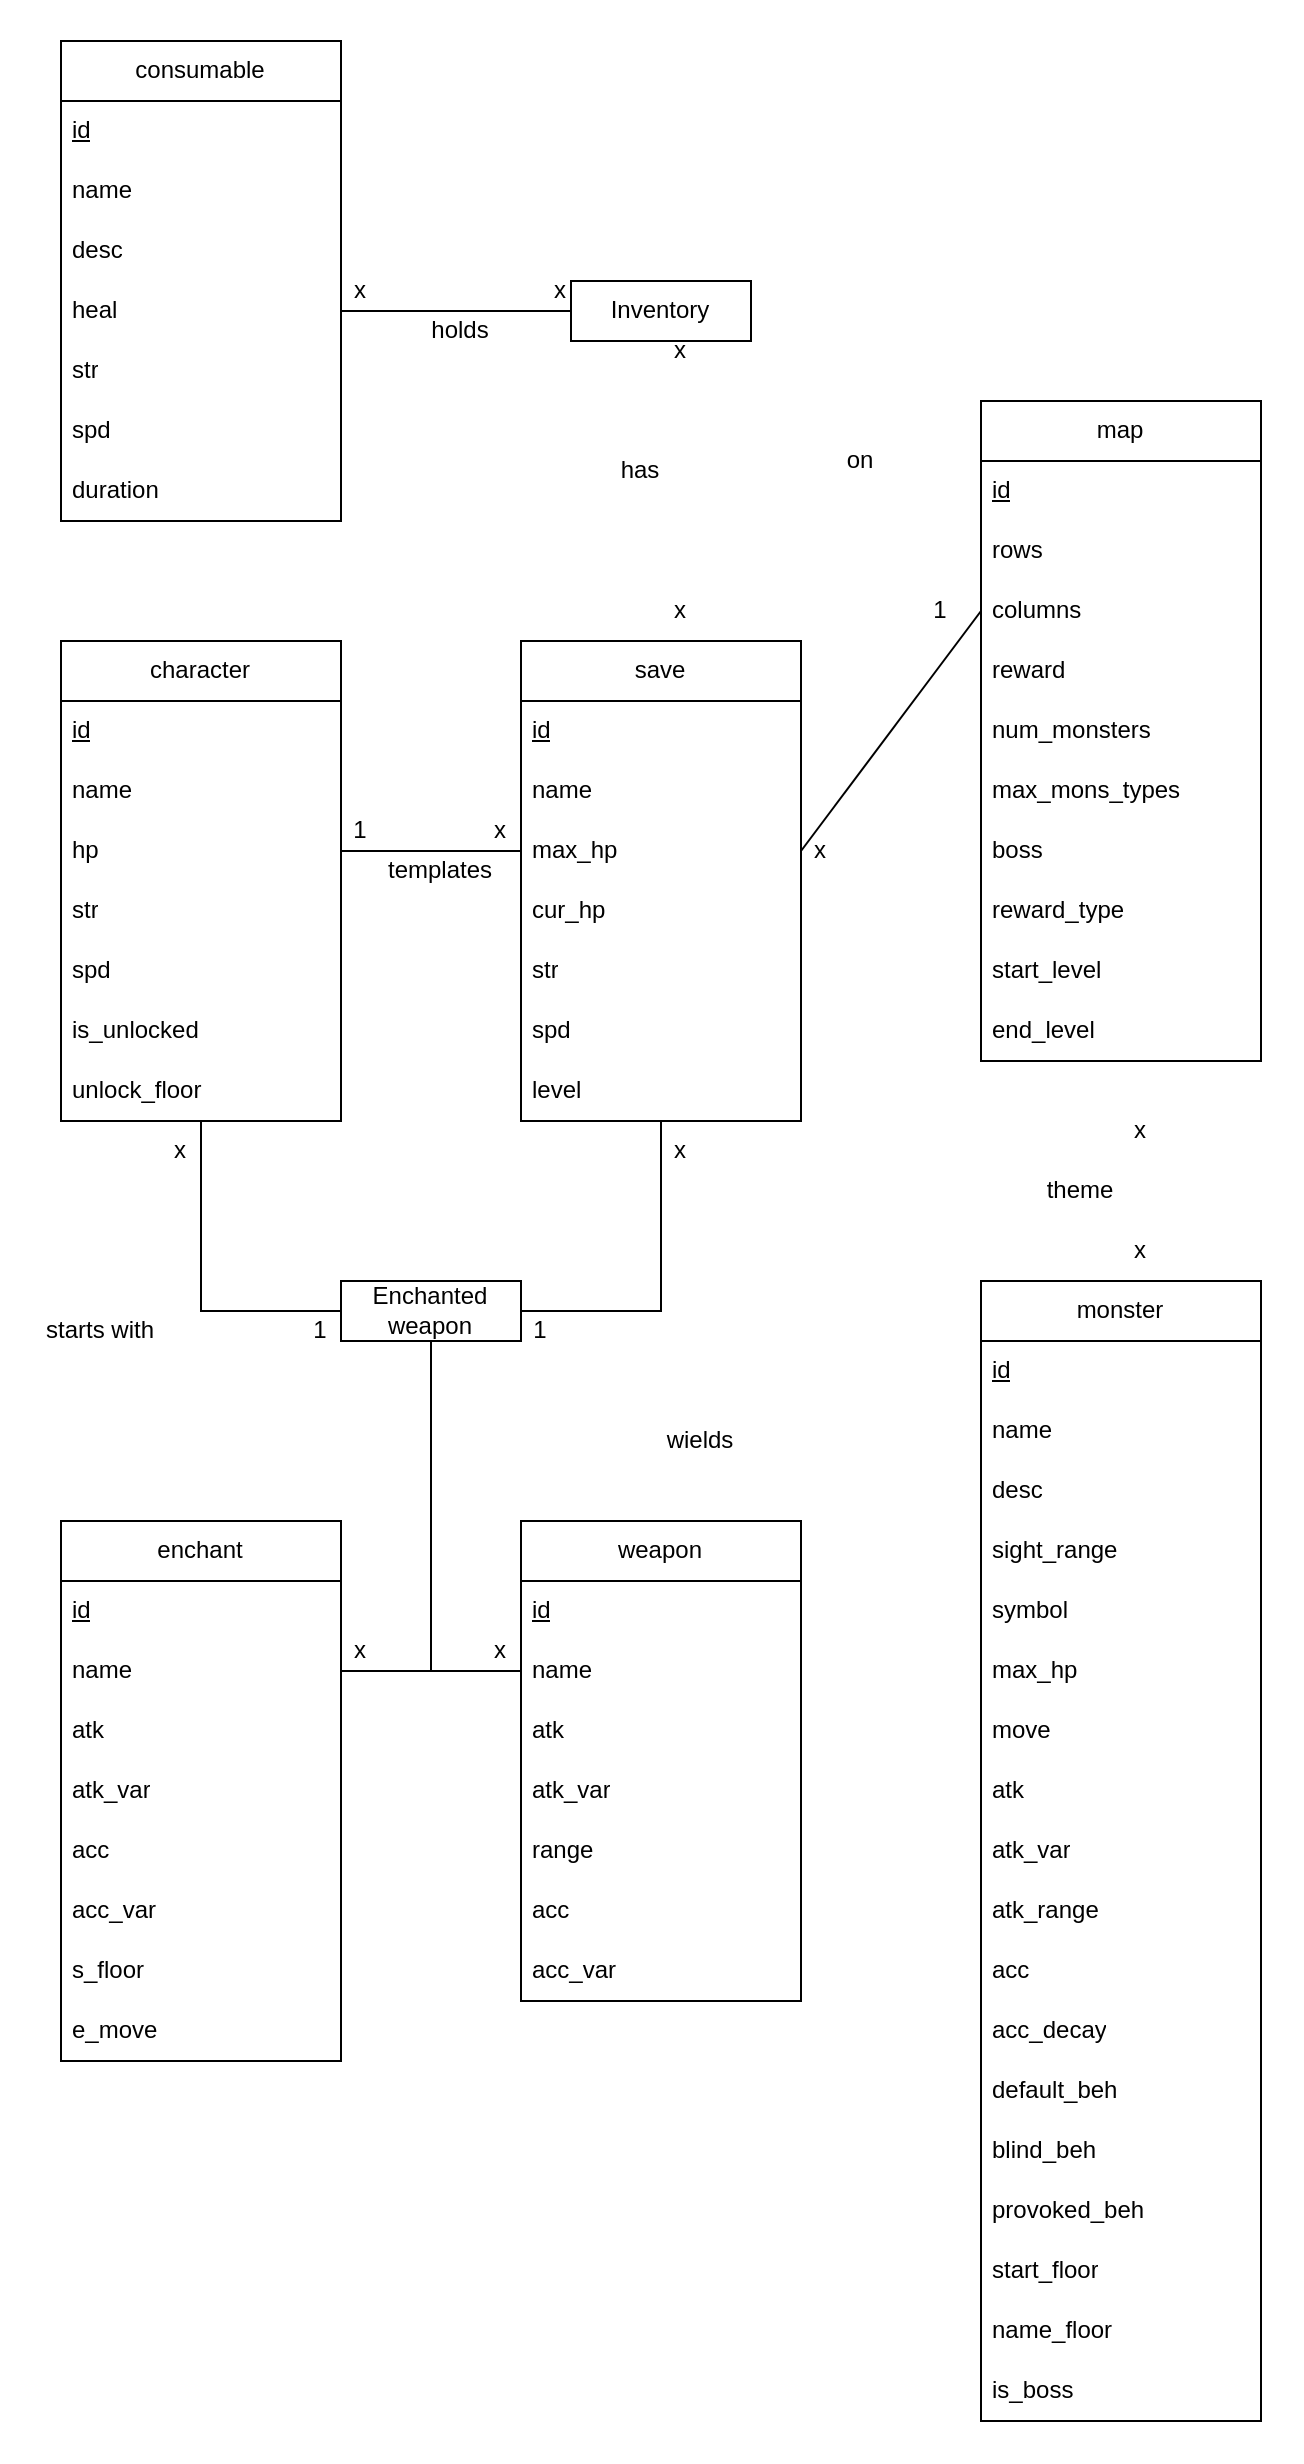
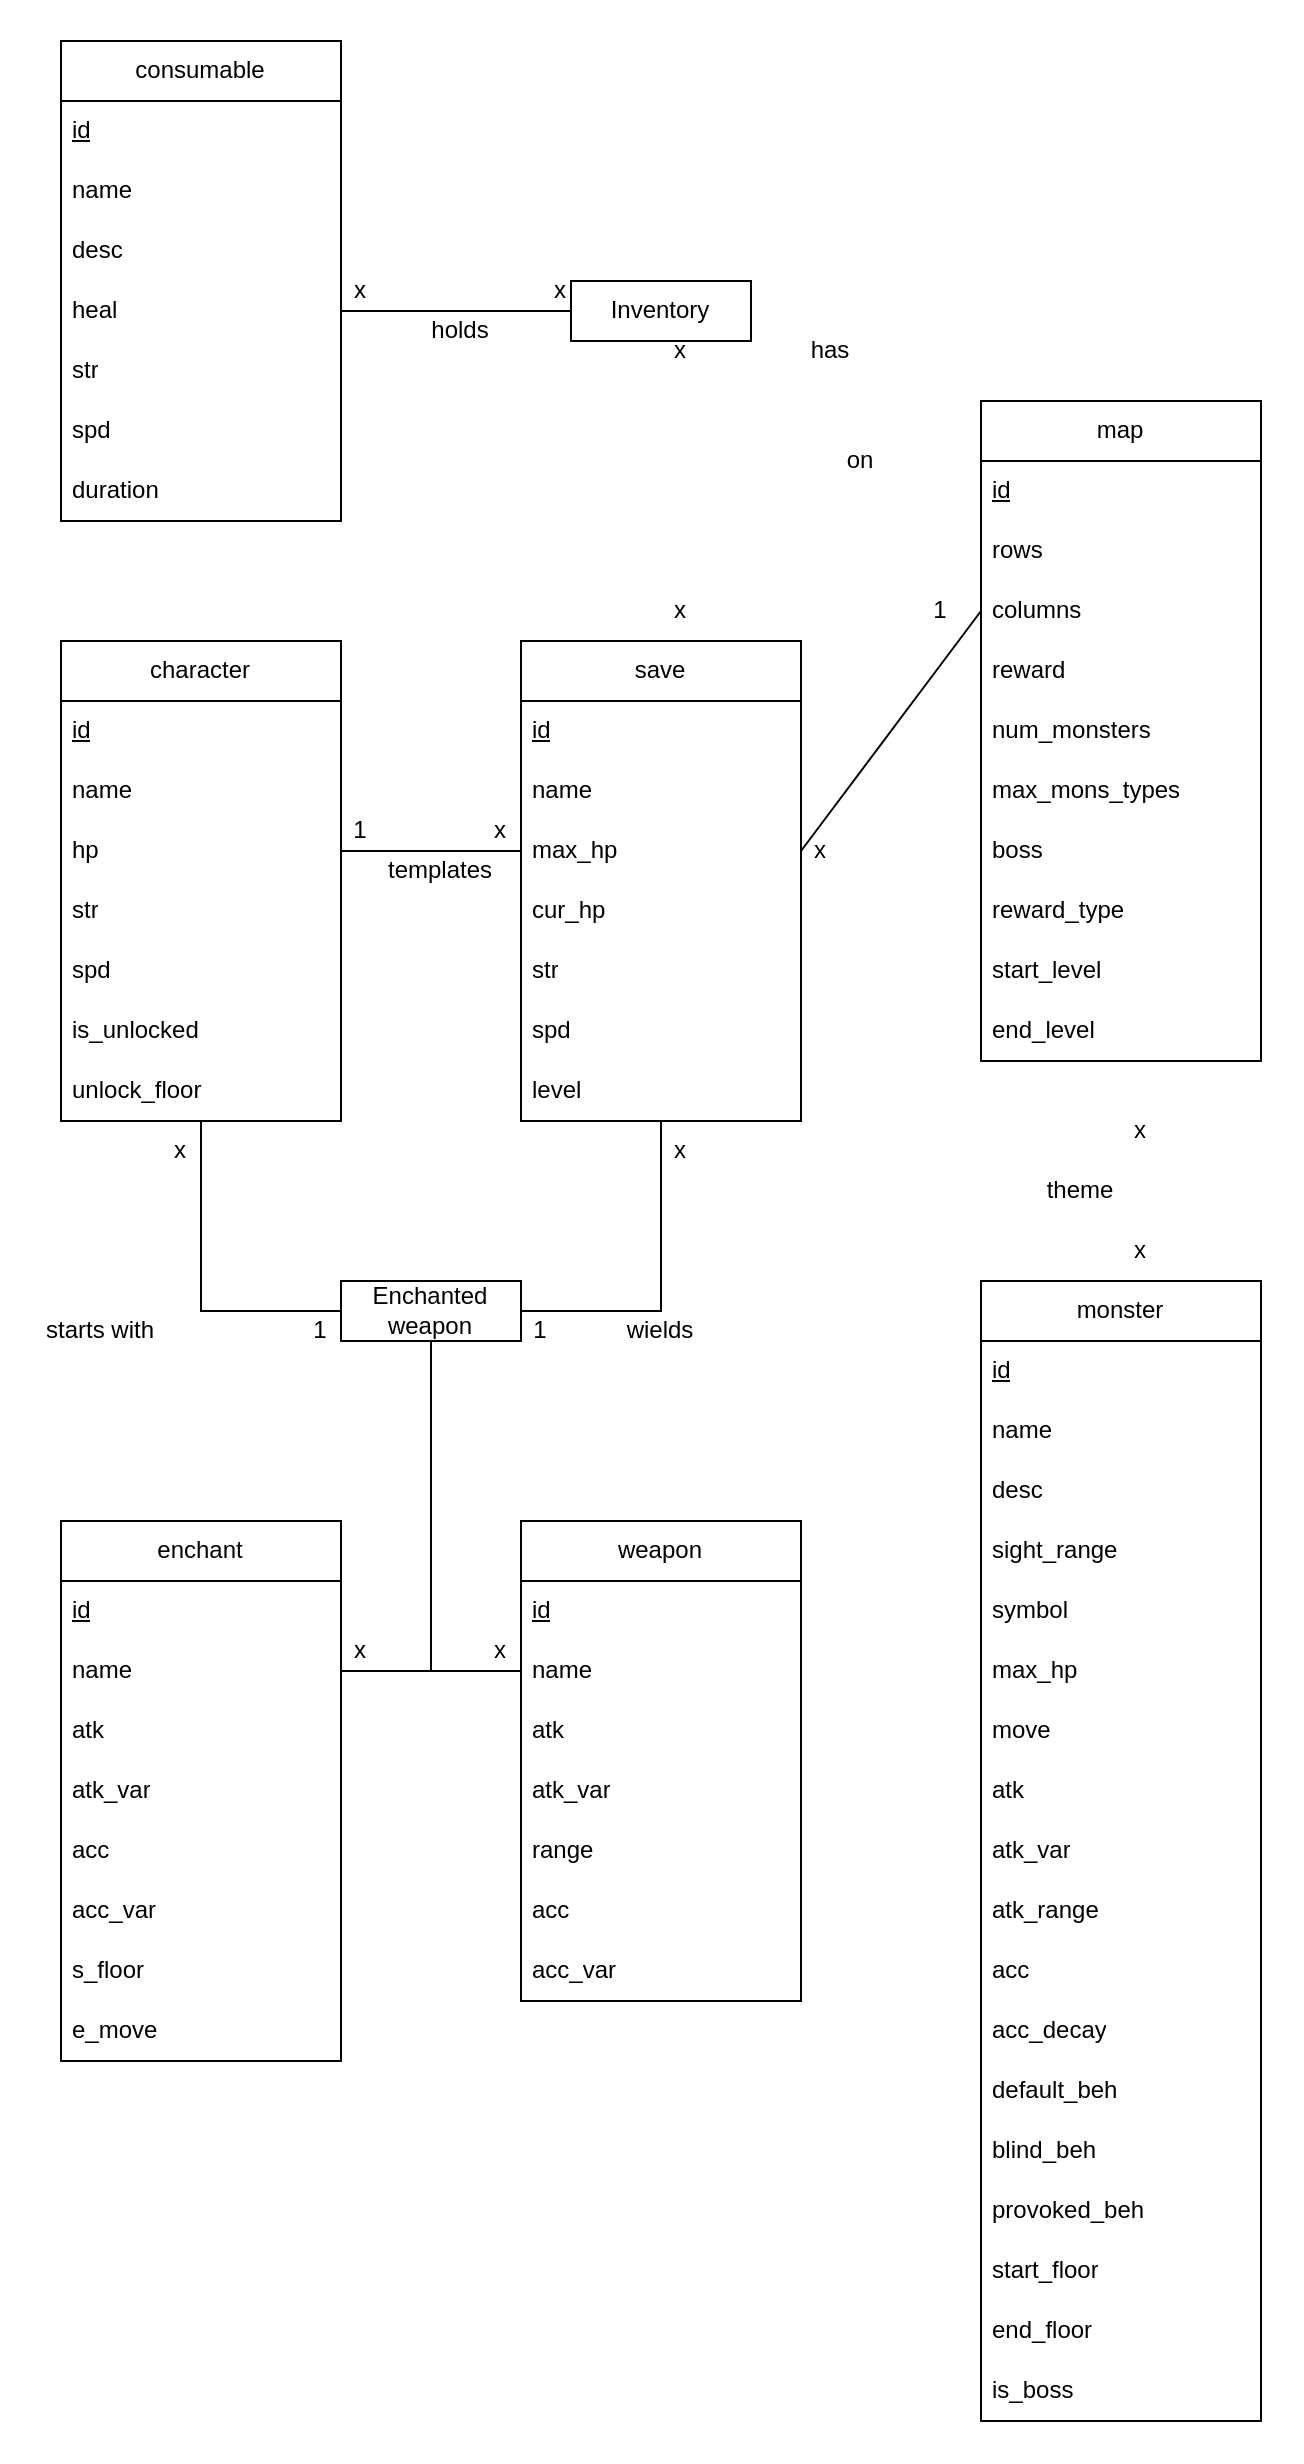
(641, 471) -> (831, 351)
(701, 1441) -> (661, 1331)
(1057, 2331) -> (1050, 2331)
